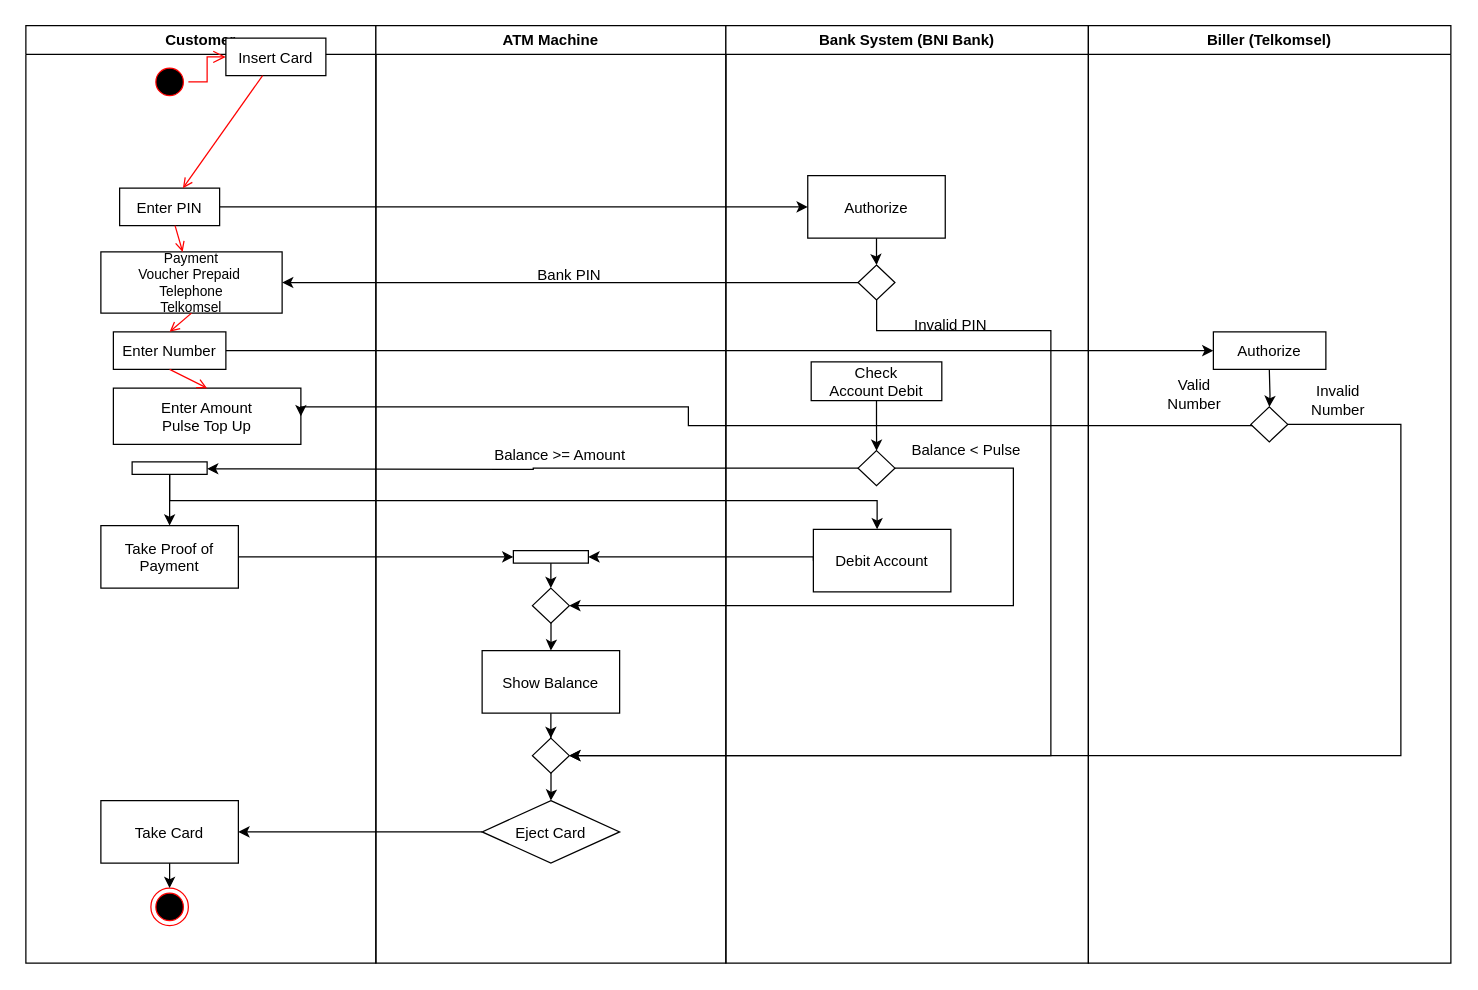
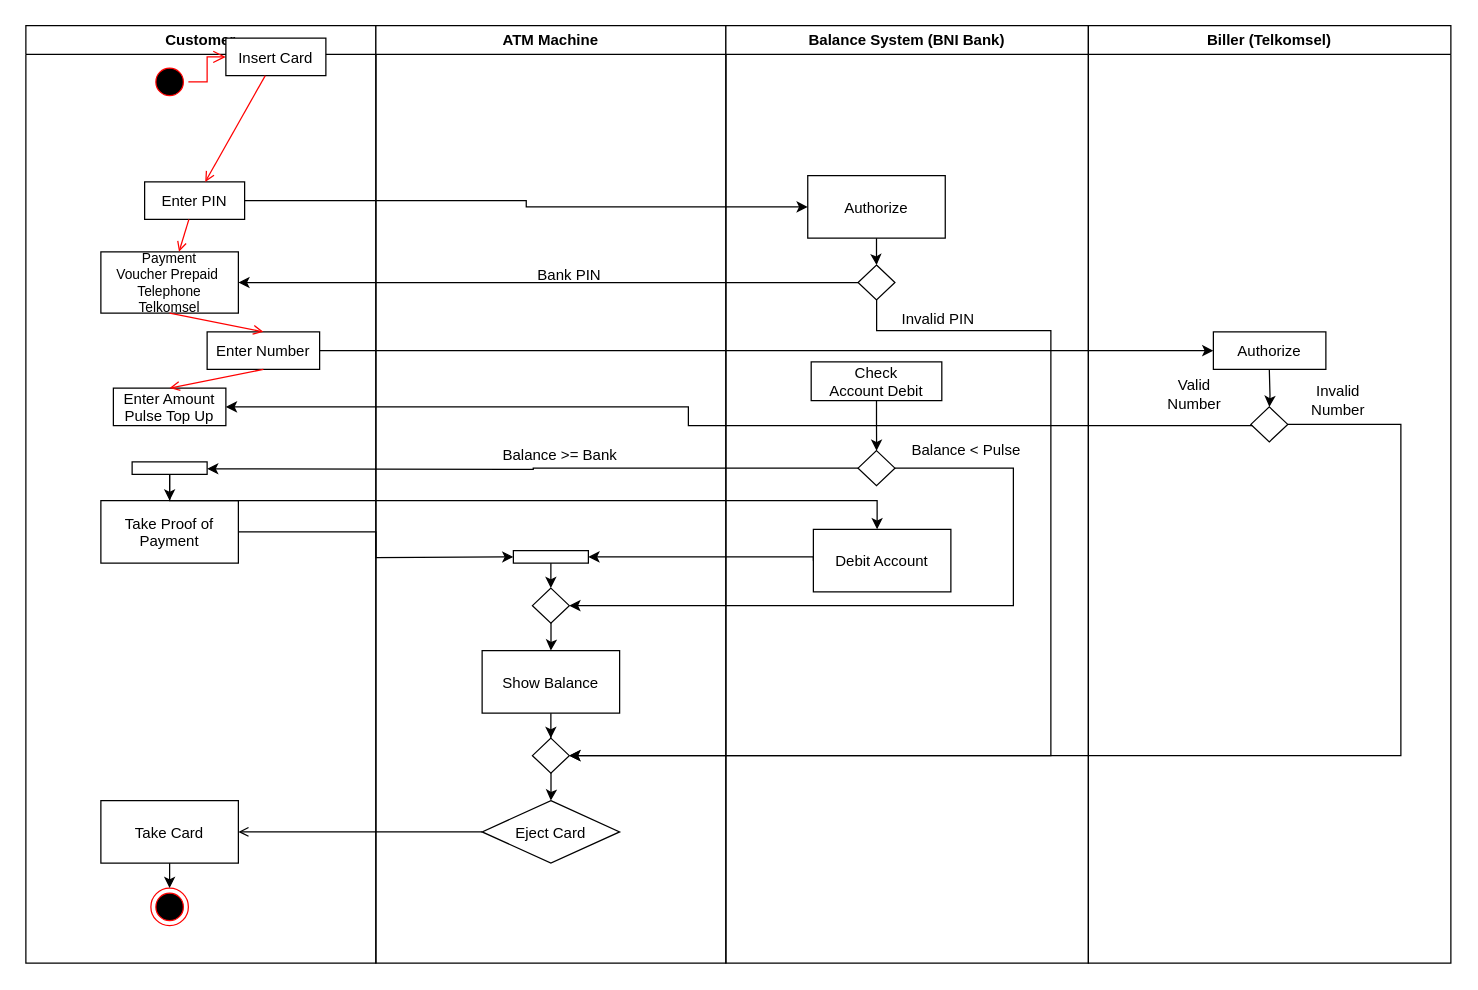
(907, 41) -> (907, 41)
(169, 207) -> (194, 201)
(191, 283) -> (169, 283)
(951, 326) -> (938, 319)
(169, 351) -> (263, 351)
(207, 416) -> (169, 407)
(560, 456) -> (560, 456)
(169, 557) -> (169, 532)
(248, 832) -> (246, 832)
